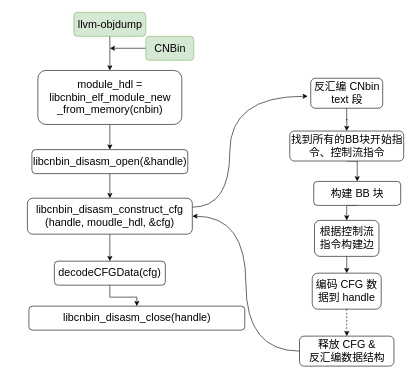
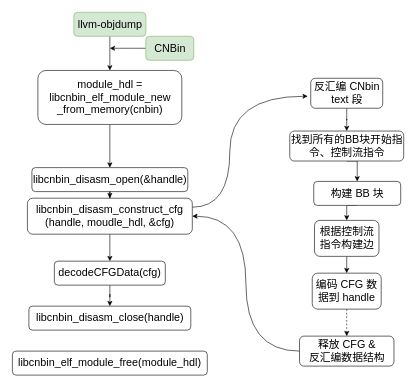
(110, 162) -> (110, 180)
(137, 318) -> (110, 318)
none -> (110, 363)
